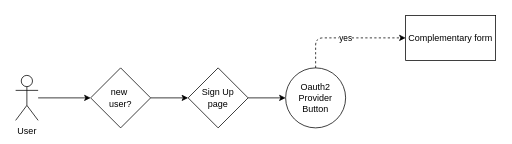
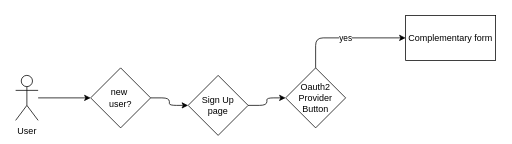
(316, 43) -> (316, 43)
(218, 98) -> (218, 105)
(315, 98) -> (315, 98)
